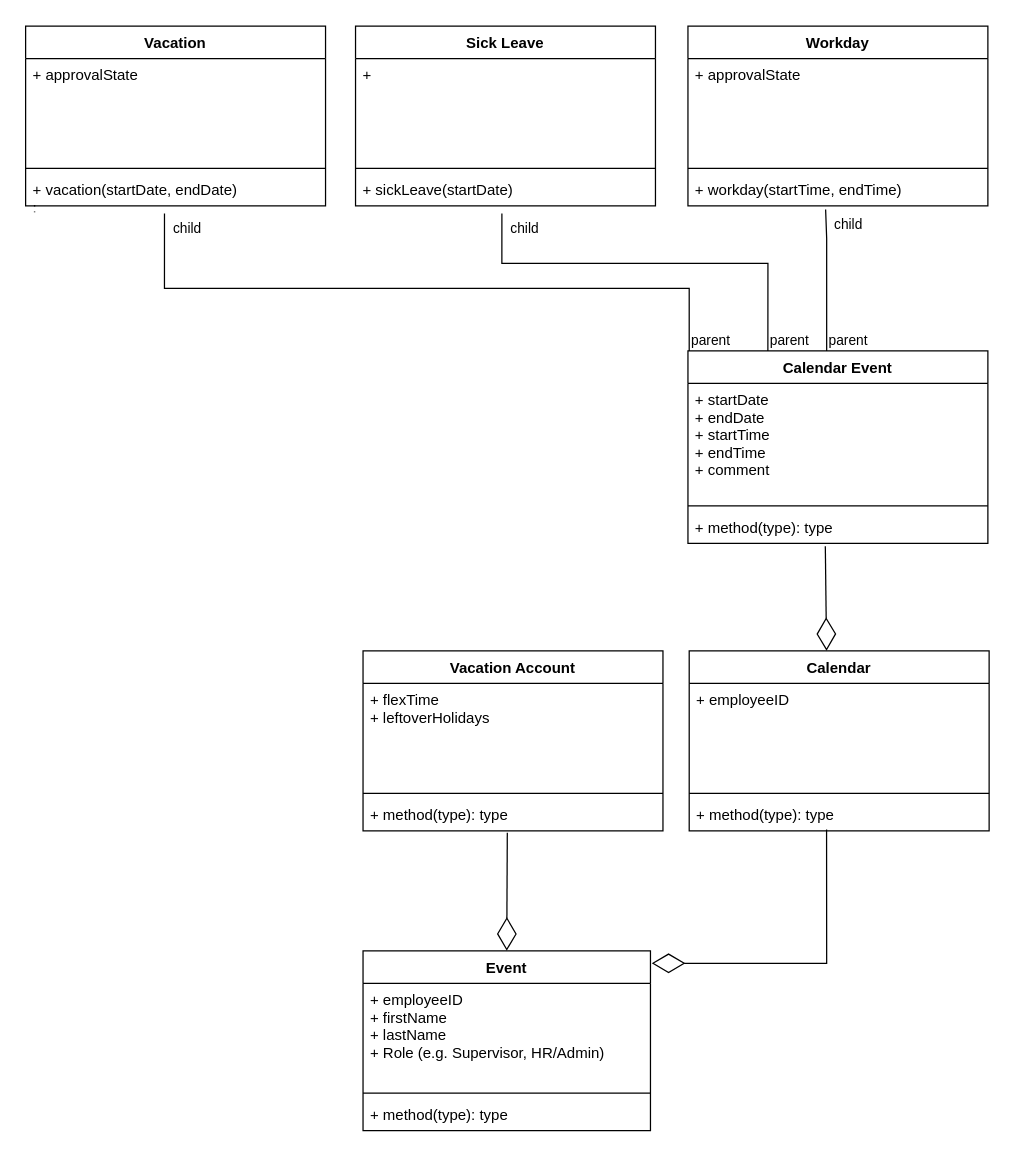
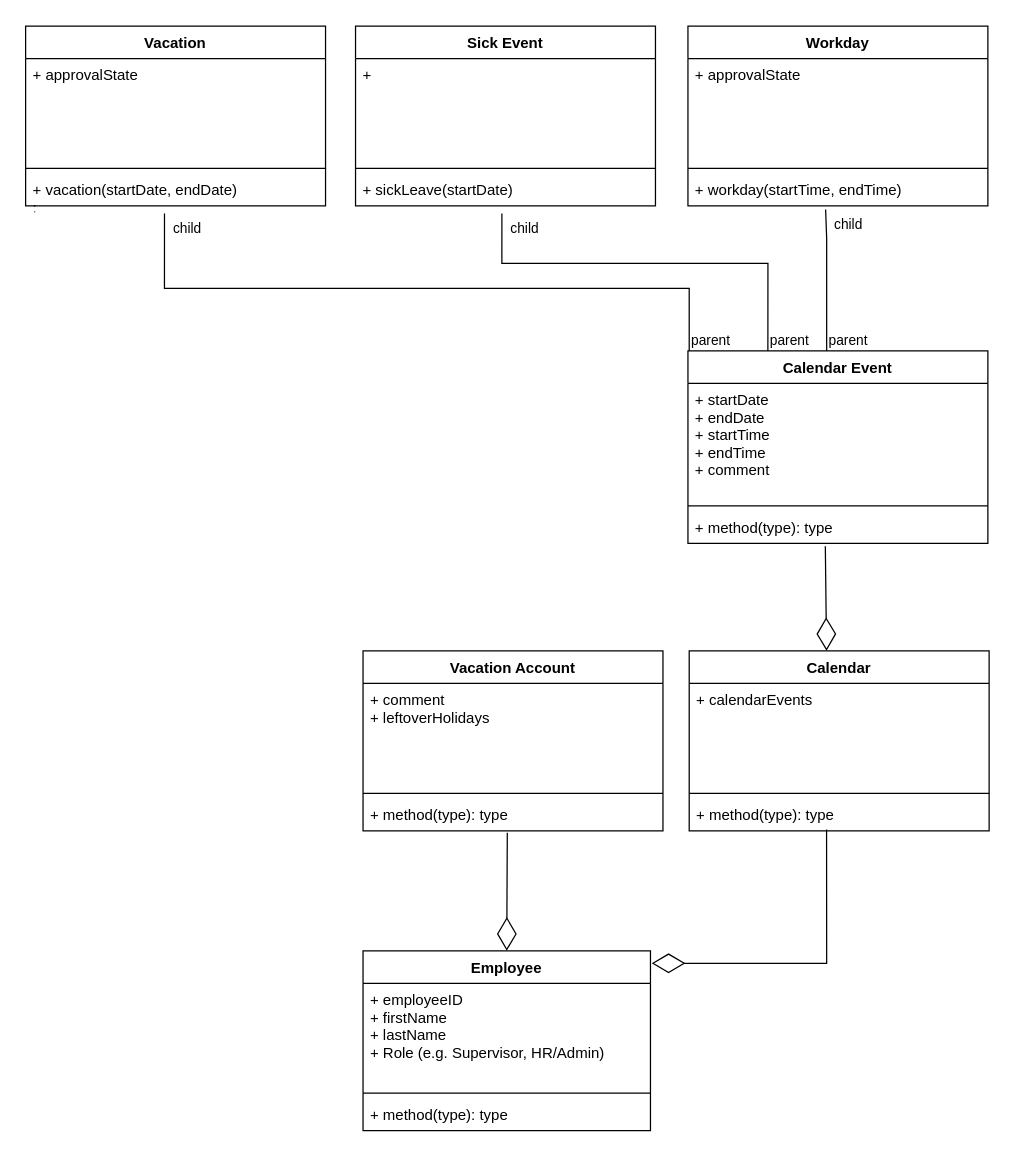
(505, 43) -> (505, 43)
(406, 700) -> (406, 700)
(743, 700) -> (760, 700)
(506, 968) -> (506, 968)
